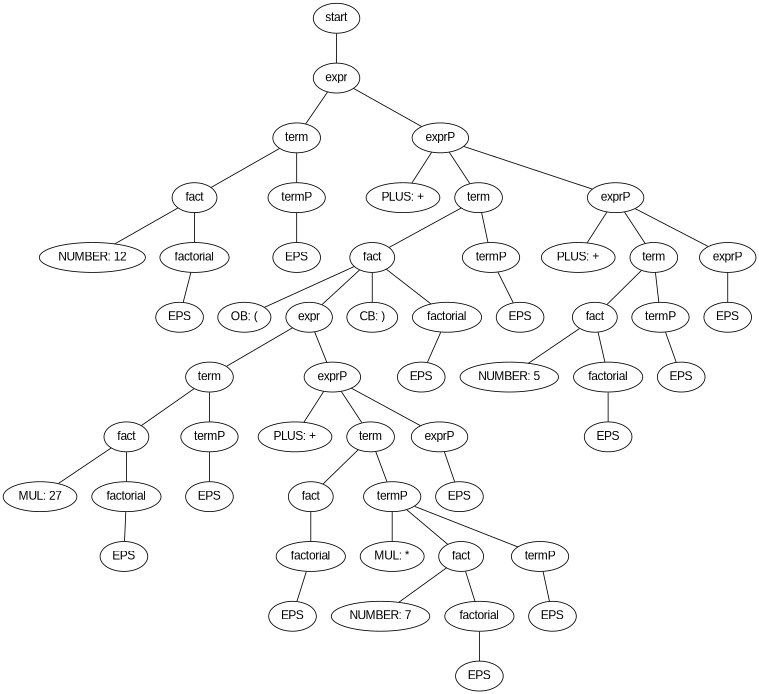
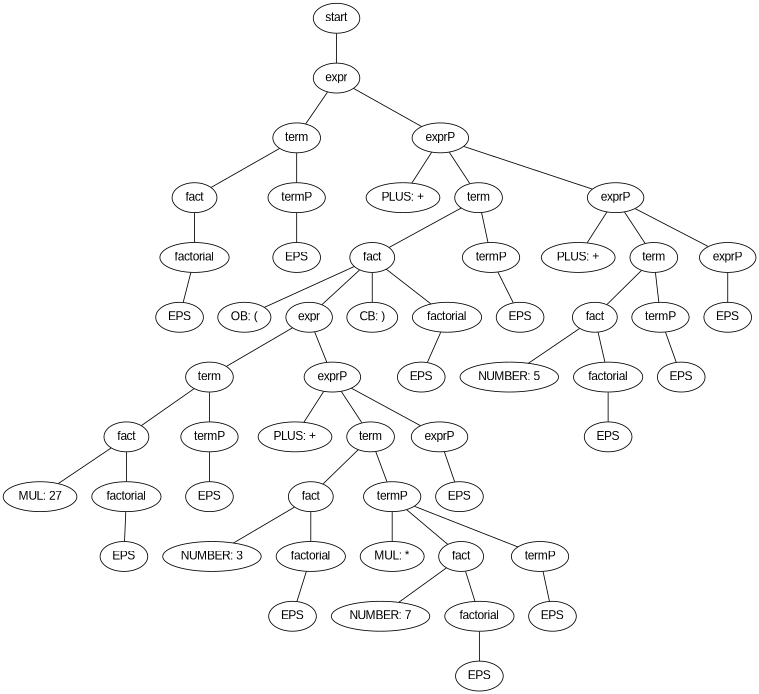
(92, 257) -> none
none -> (212, 556)
